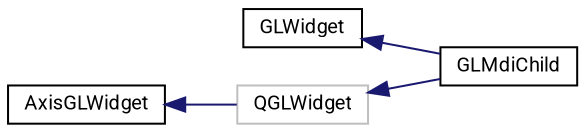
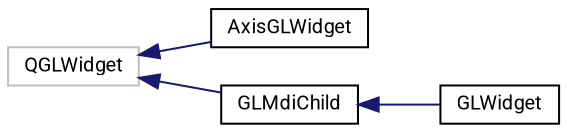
(411, 48) -> (409, 105)
(211, 105) -> (185, 47)
